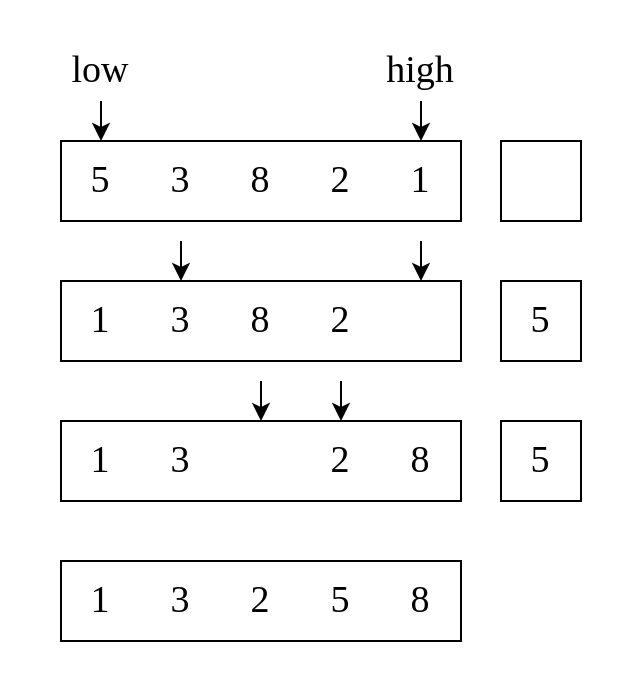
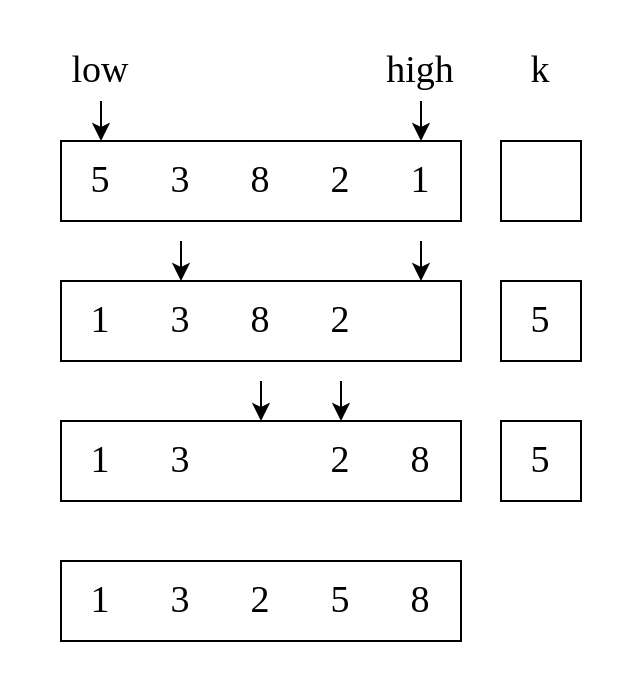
none -> (541, 71)
